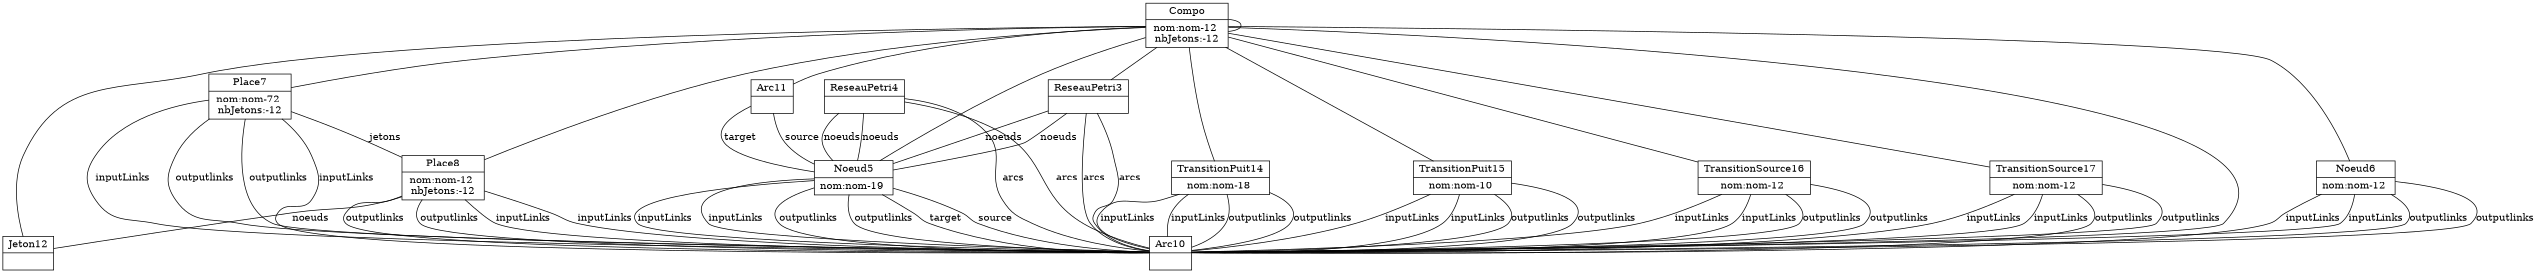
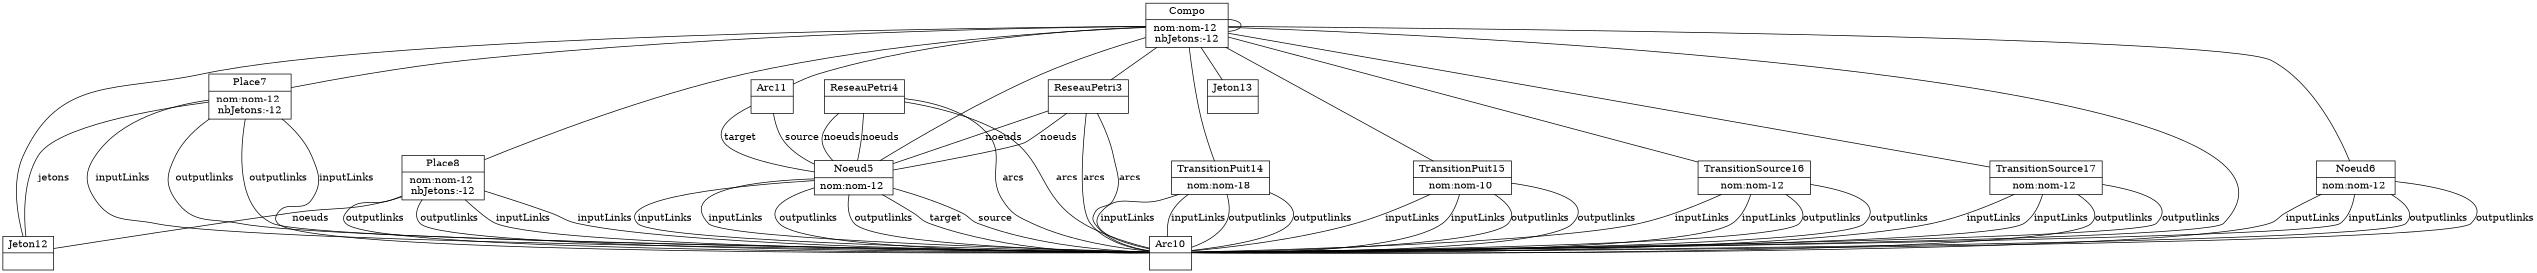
none -> (1233, 97)
(250, 99) -> (250, 99)
(347, 133) -> (79, 130)
(854, 186) -> (854, 186)
